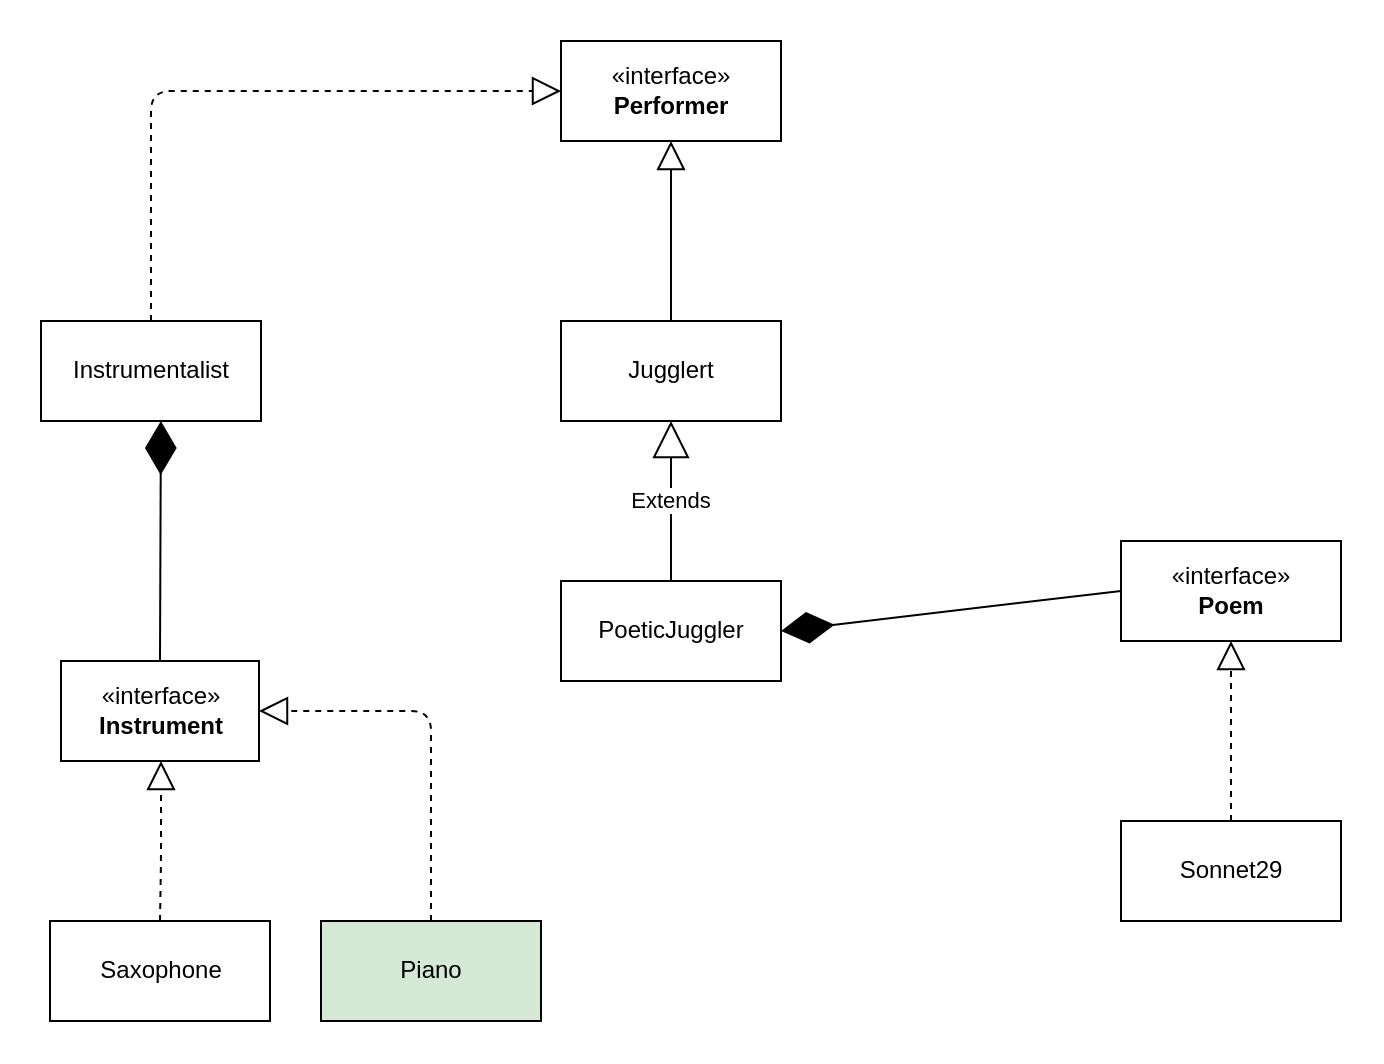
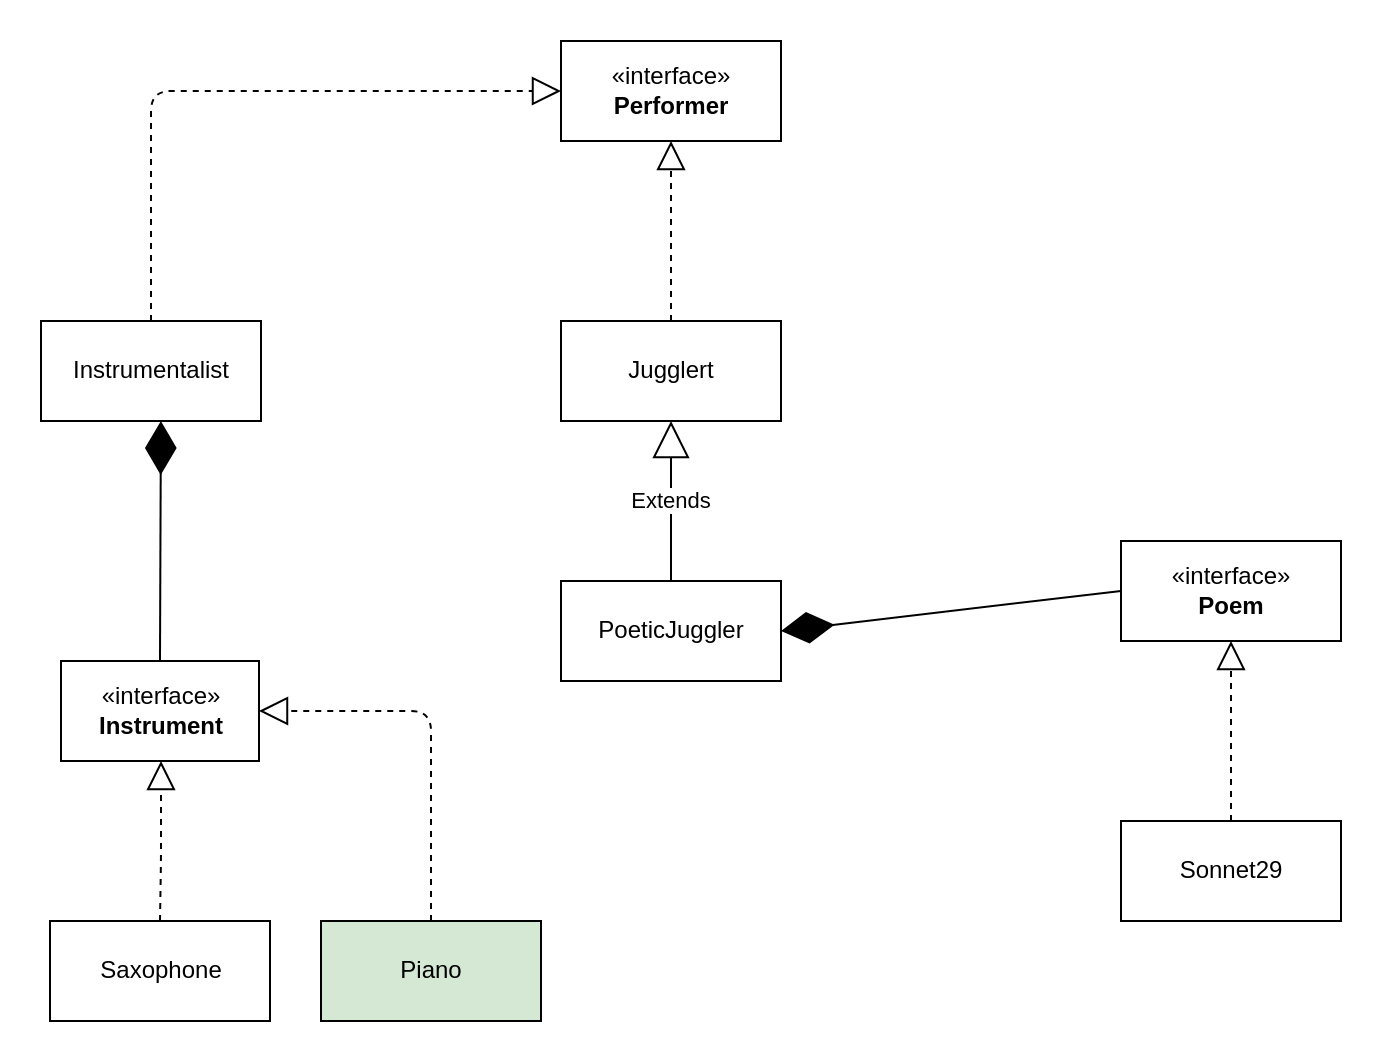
(671, 243) -> (671, 243)
